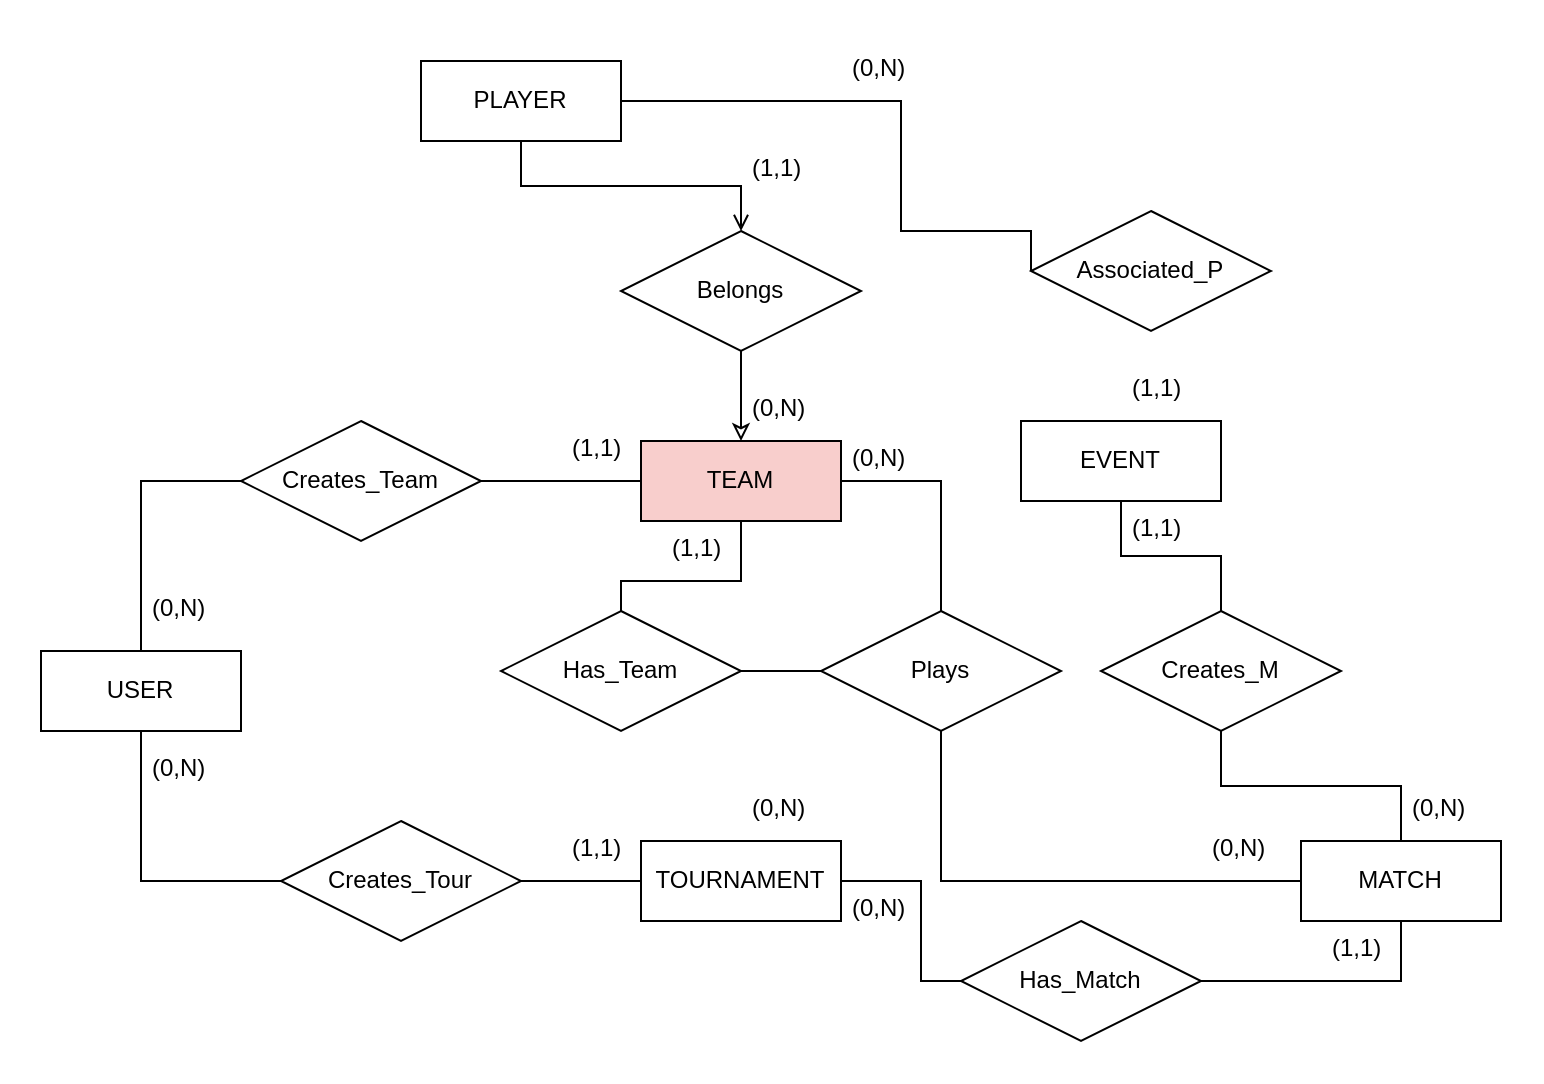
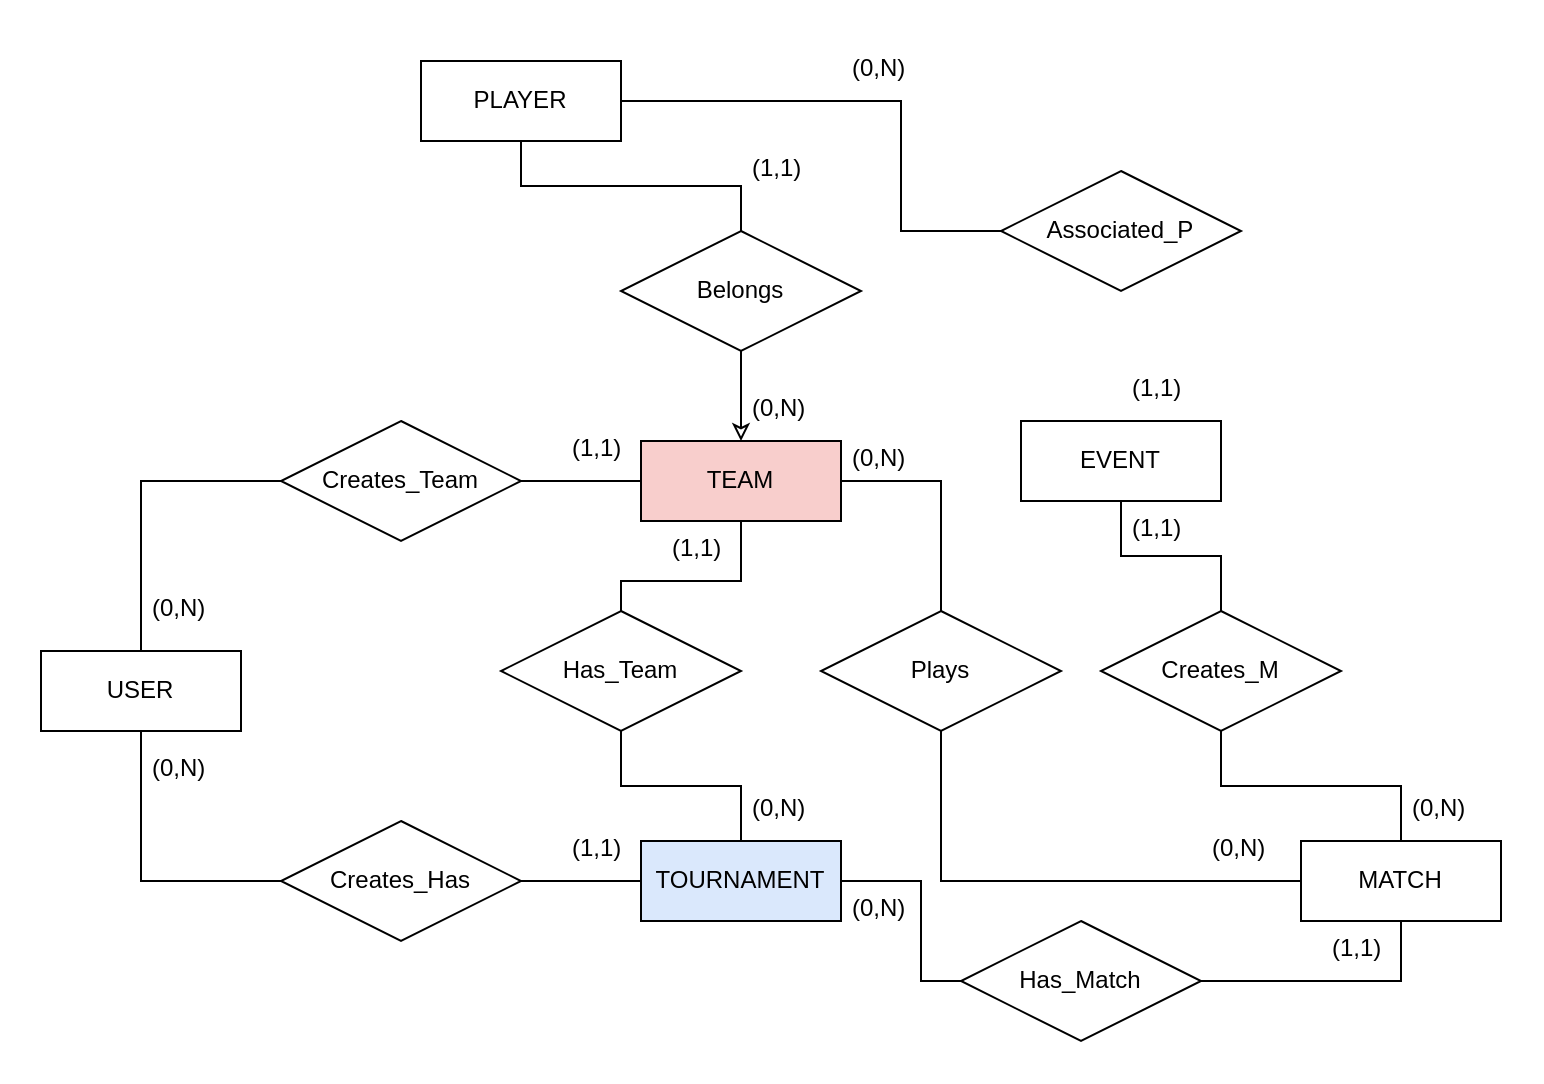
(741, 222) -> (741, 224)
(1151, 271) -> (1121, 231)
(361, 481) -> (401, 481)
(781, 671) -> (681, 786)
(401, 881) -> (401, 881)
(741, 881) -> (741, 881)
